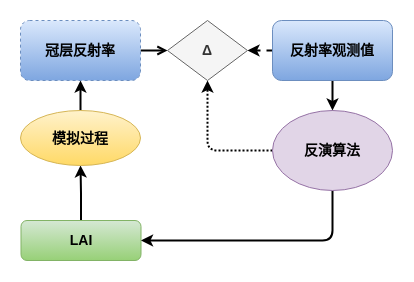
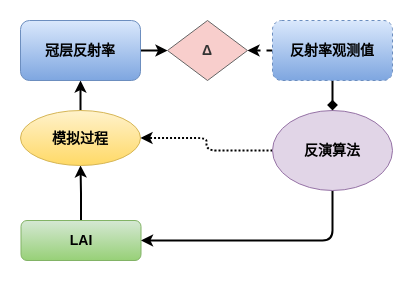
(81, 51) -> (81, 51)
(158, 51) -> (157, 51)
(208, 51) -> (208, 51)
(333, 51) -> (333, 51)
(333, 100) -> (333, 99)
(208, 118) -> (183, 138)
